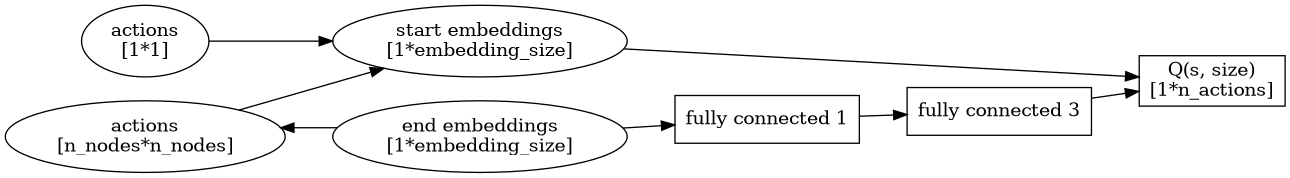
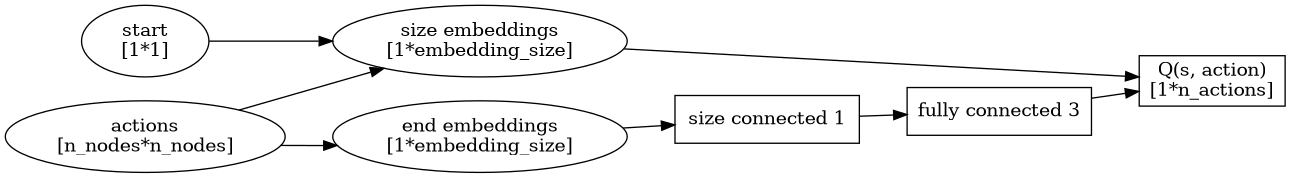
(145, 41) -> (145, 41)
(480, 41) -> (480, 41)
(1212, 81) -> (1212, 81)
(767, 119) -> (767, 119)
(316, 128) -> (302, 146)
